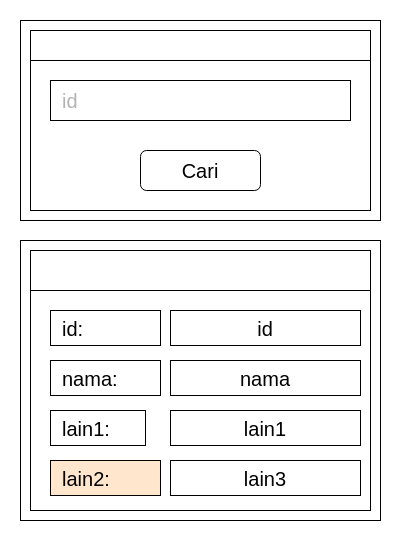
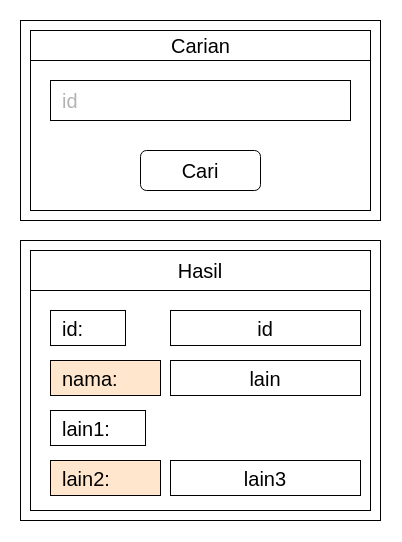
none -> (201, 46)
none -> (201, 271)
(106, 328) -> (88, 328)
(106, 378) -> (106, 378)
(266, 379) -> (266, 379)
(266, 428) -> none
